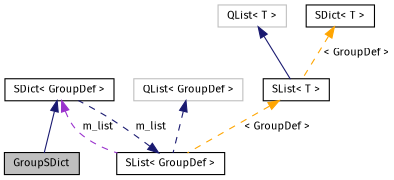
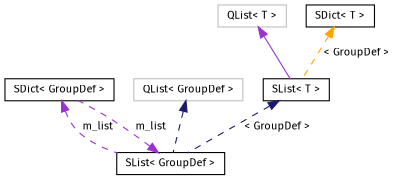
(277, 58) -> (277, 58)
(115, 122) -> (115, 122)
(228, 130) -> (228, 130)
(42, 164) -> none
